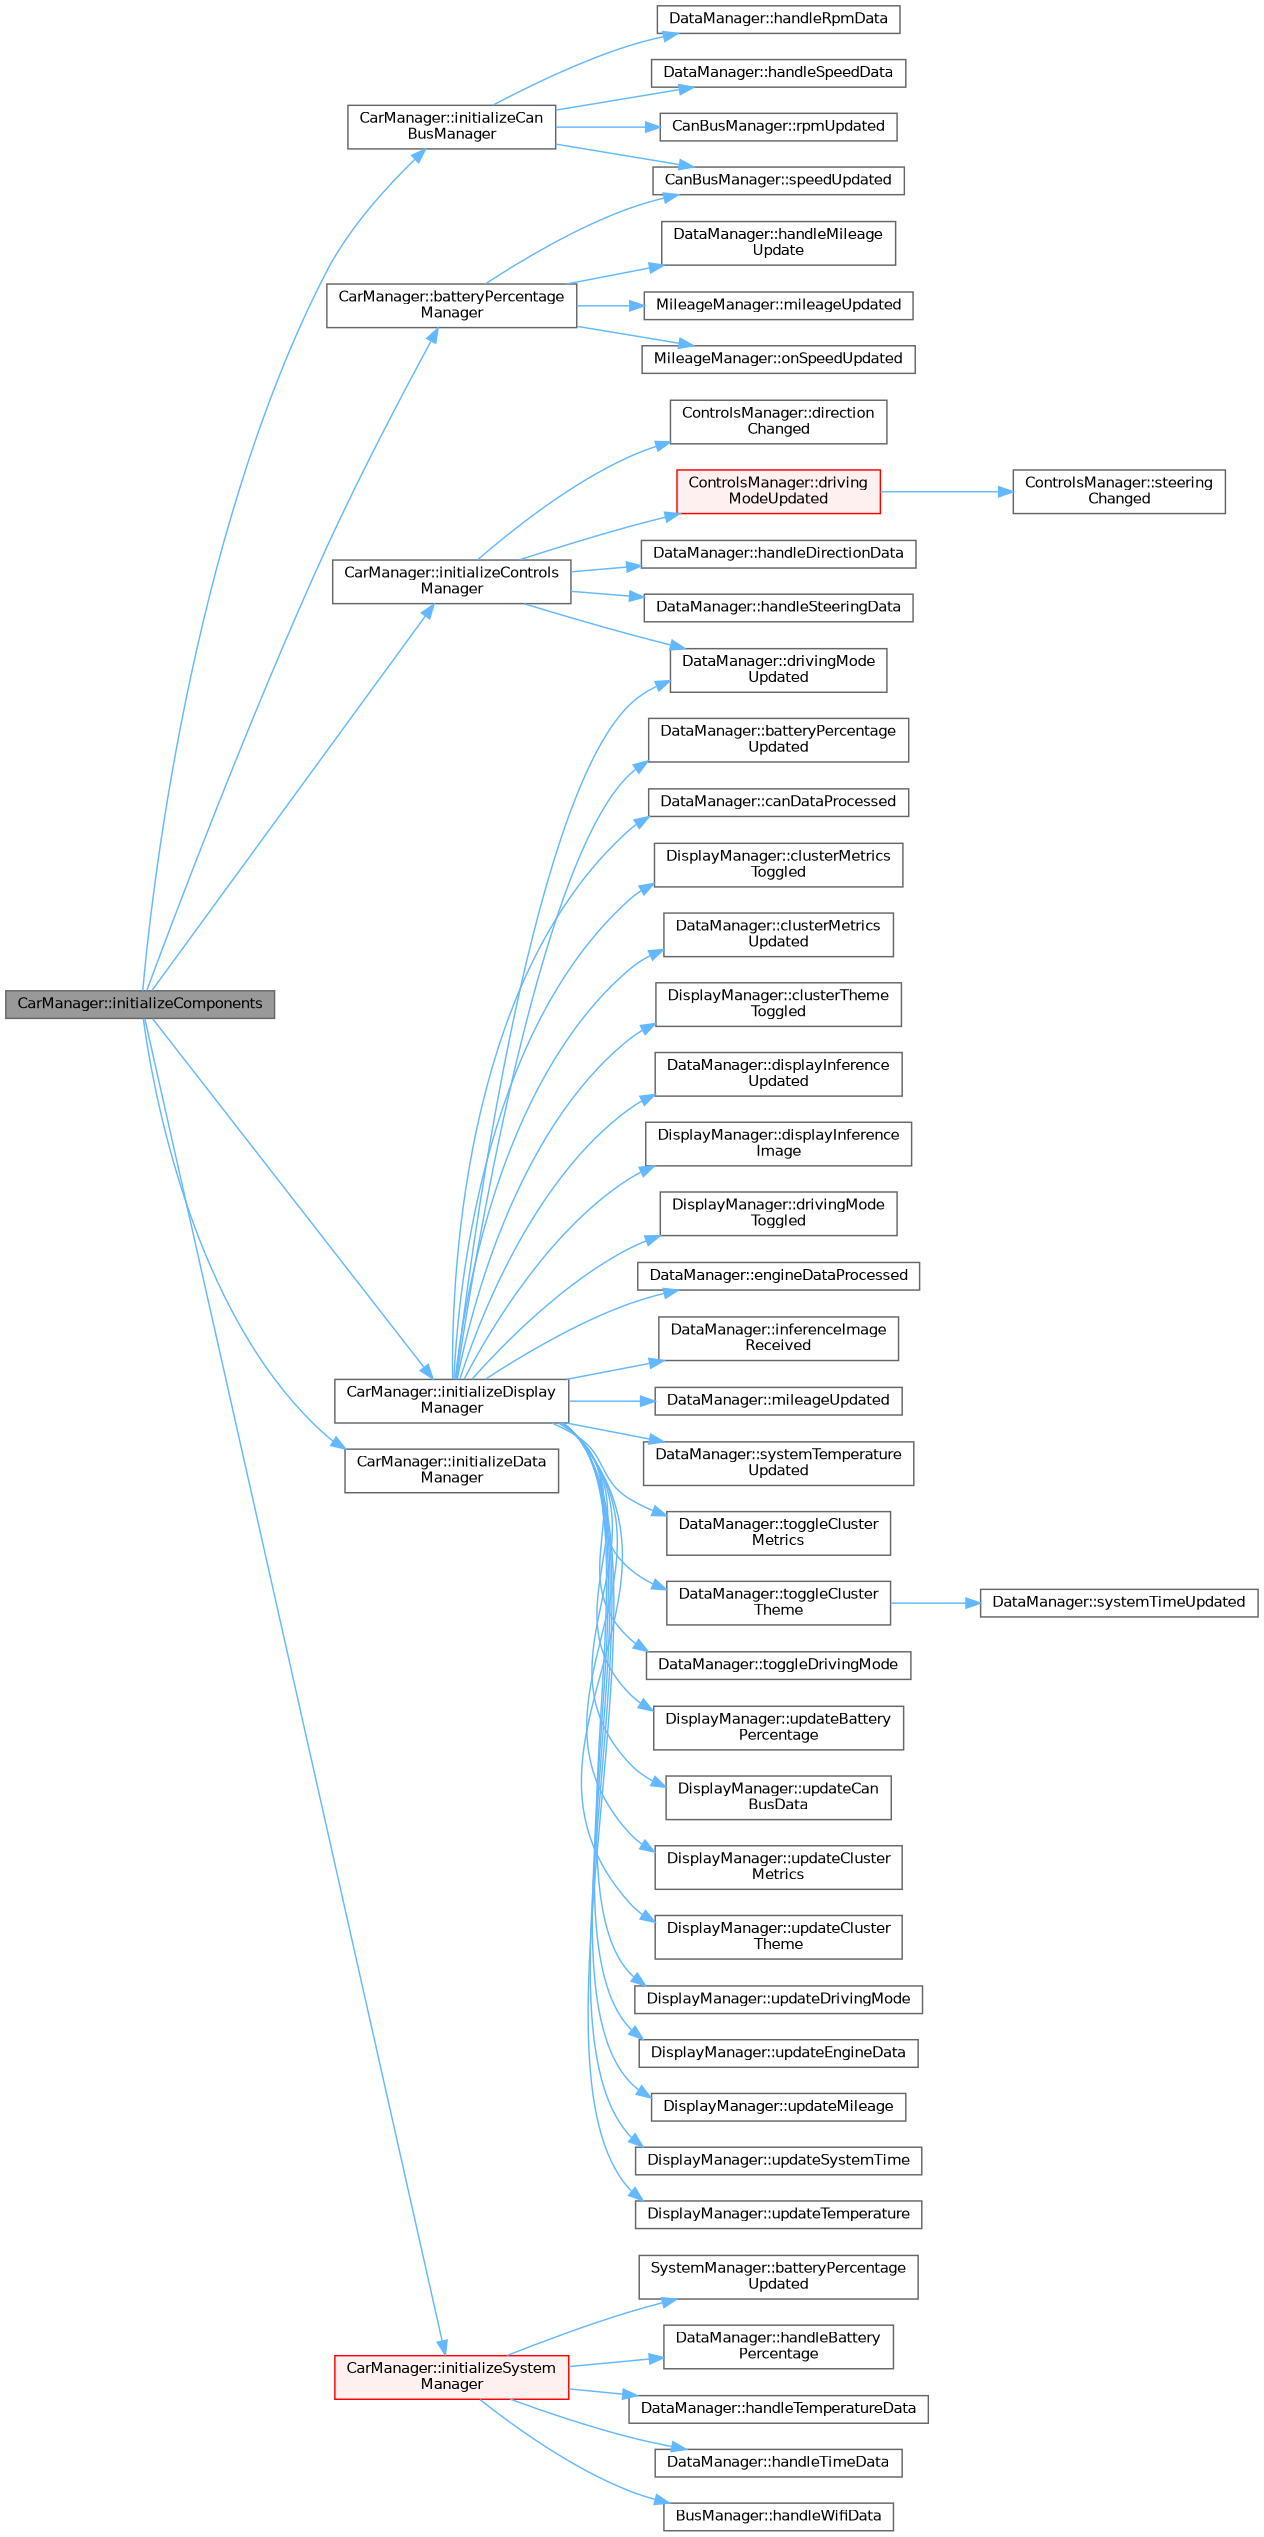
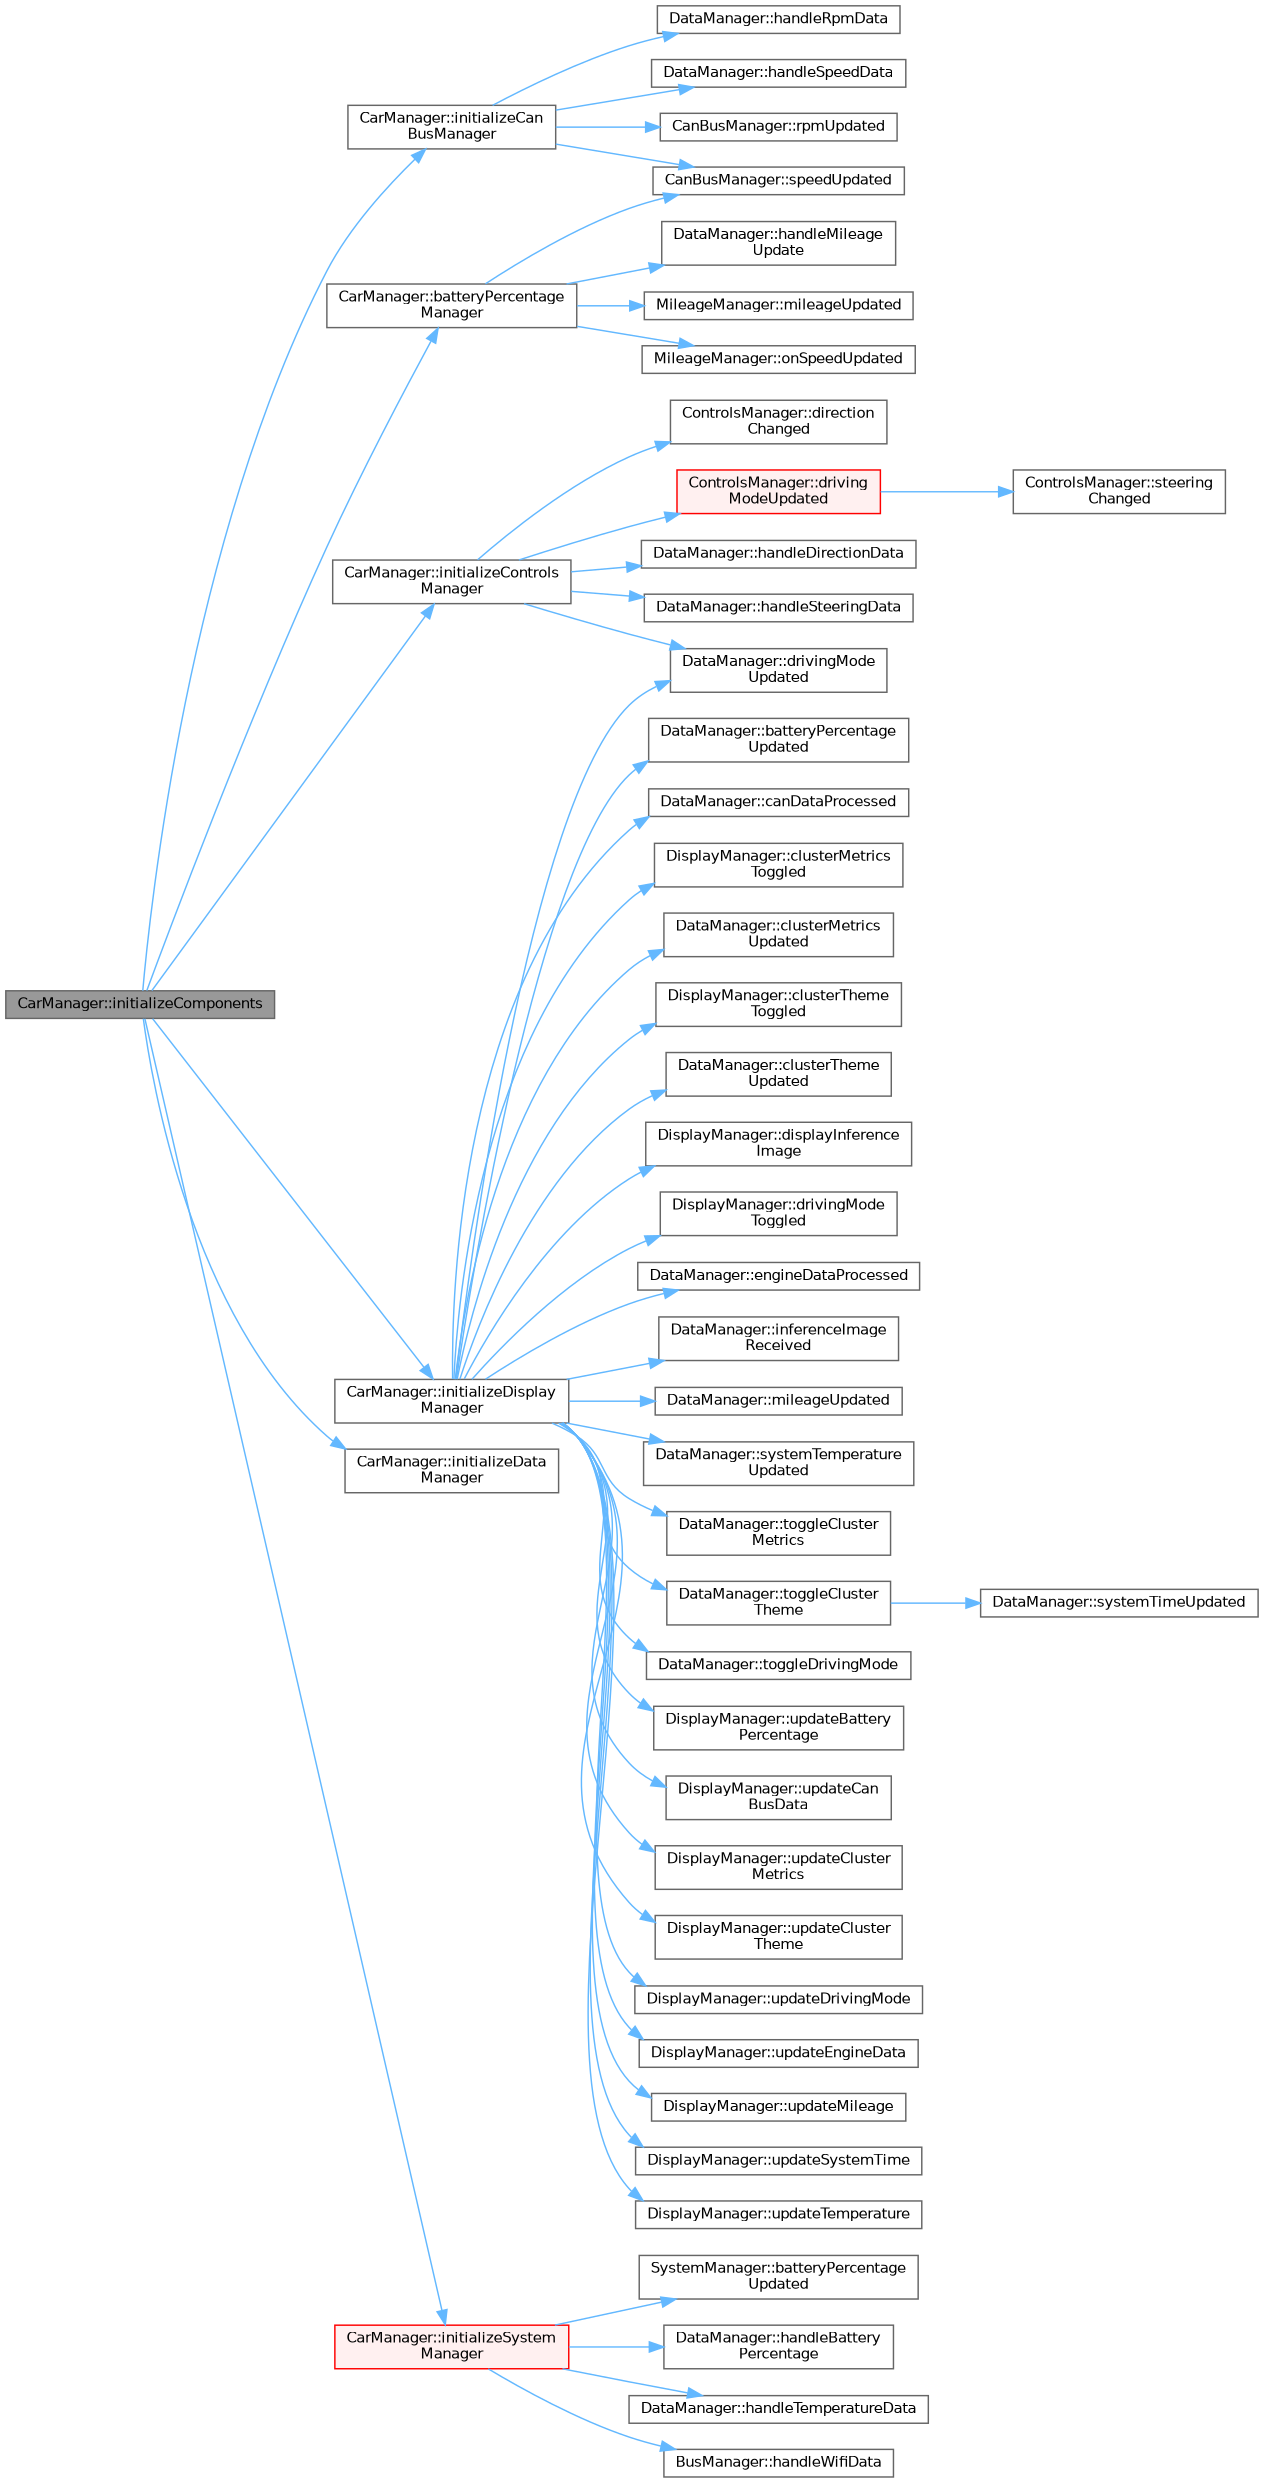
(779, 1074) -> (779, 1074)
(779, 2463) -> none
